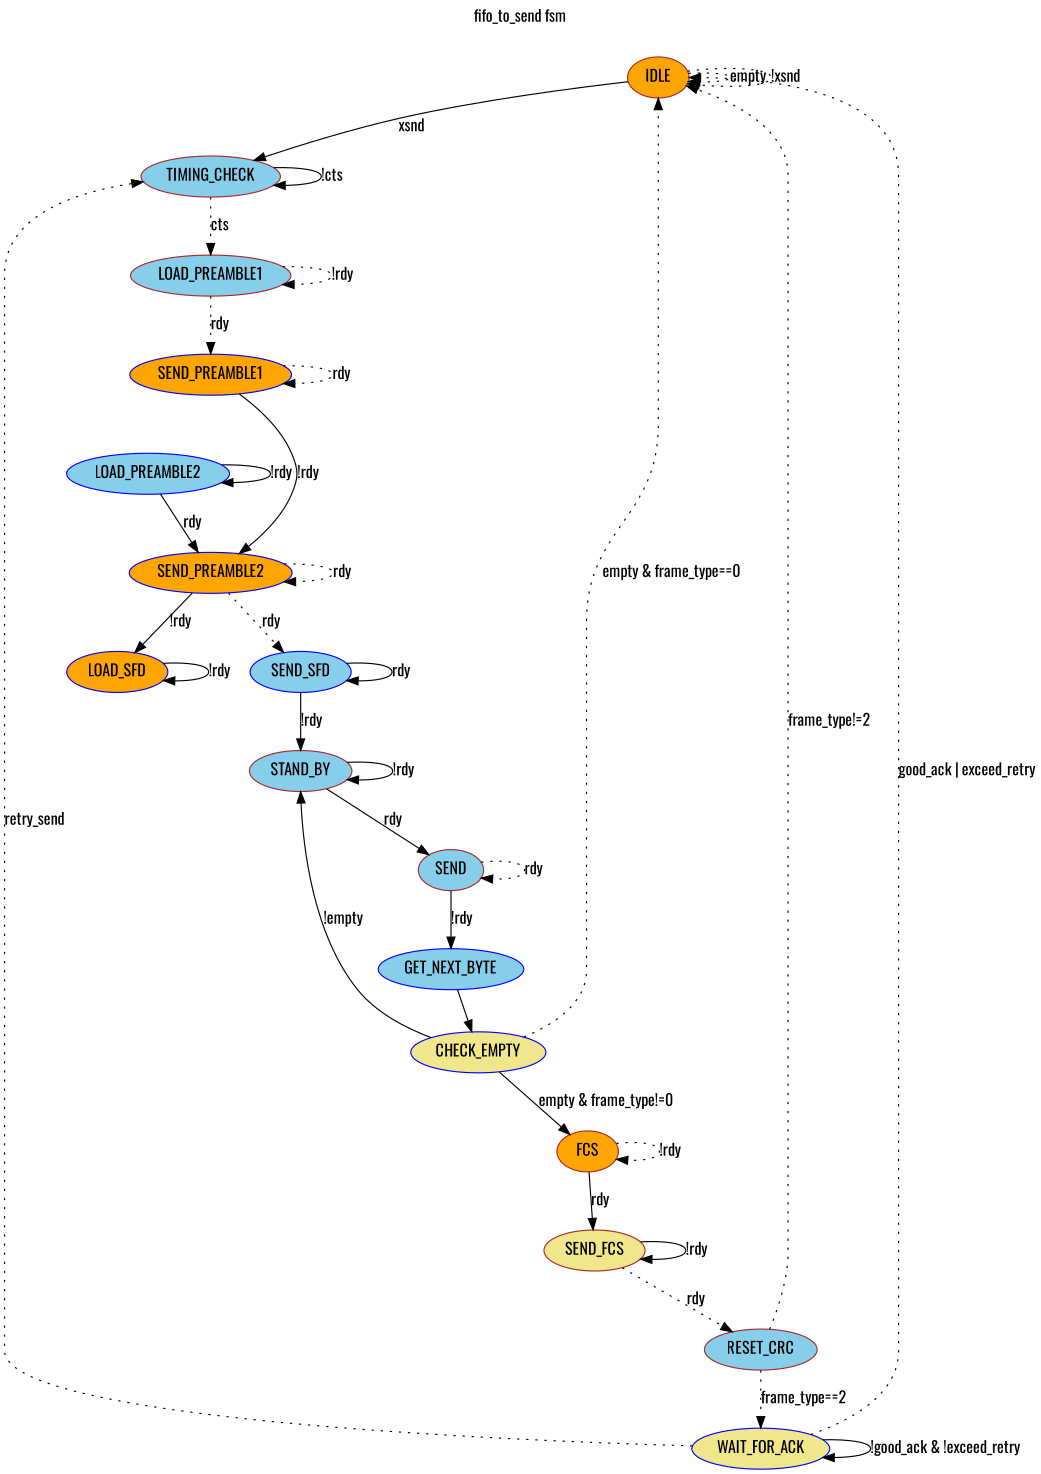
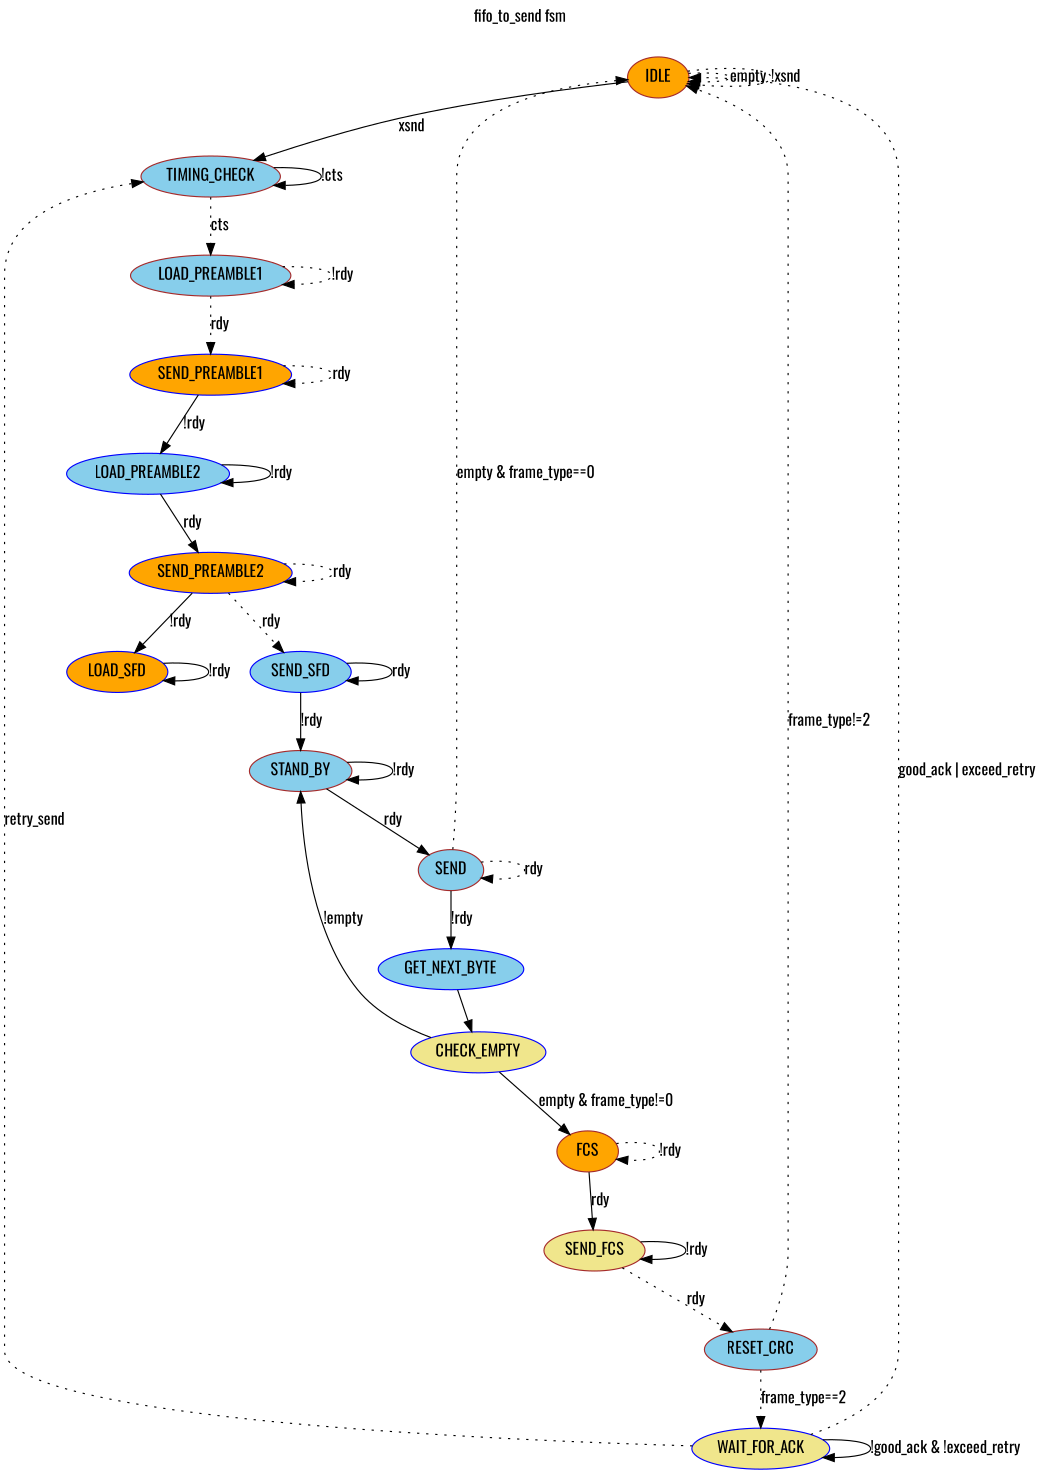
(296, 468) -> (183, 419)
(593, 581) -> (457, 411)
